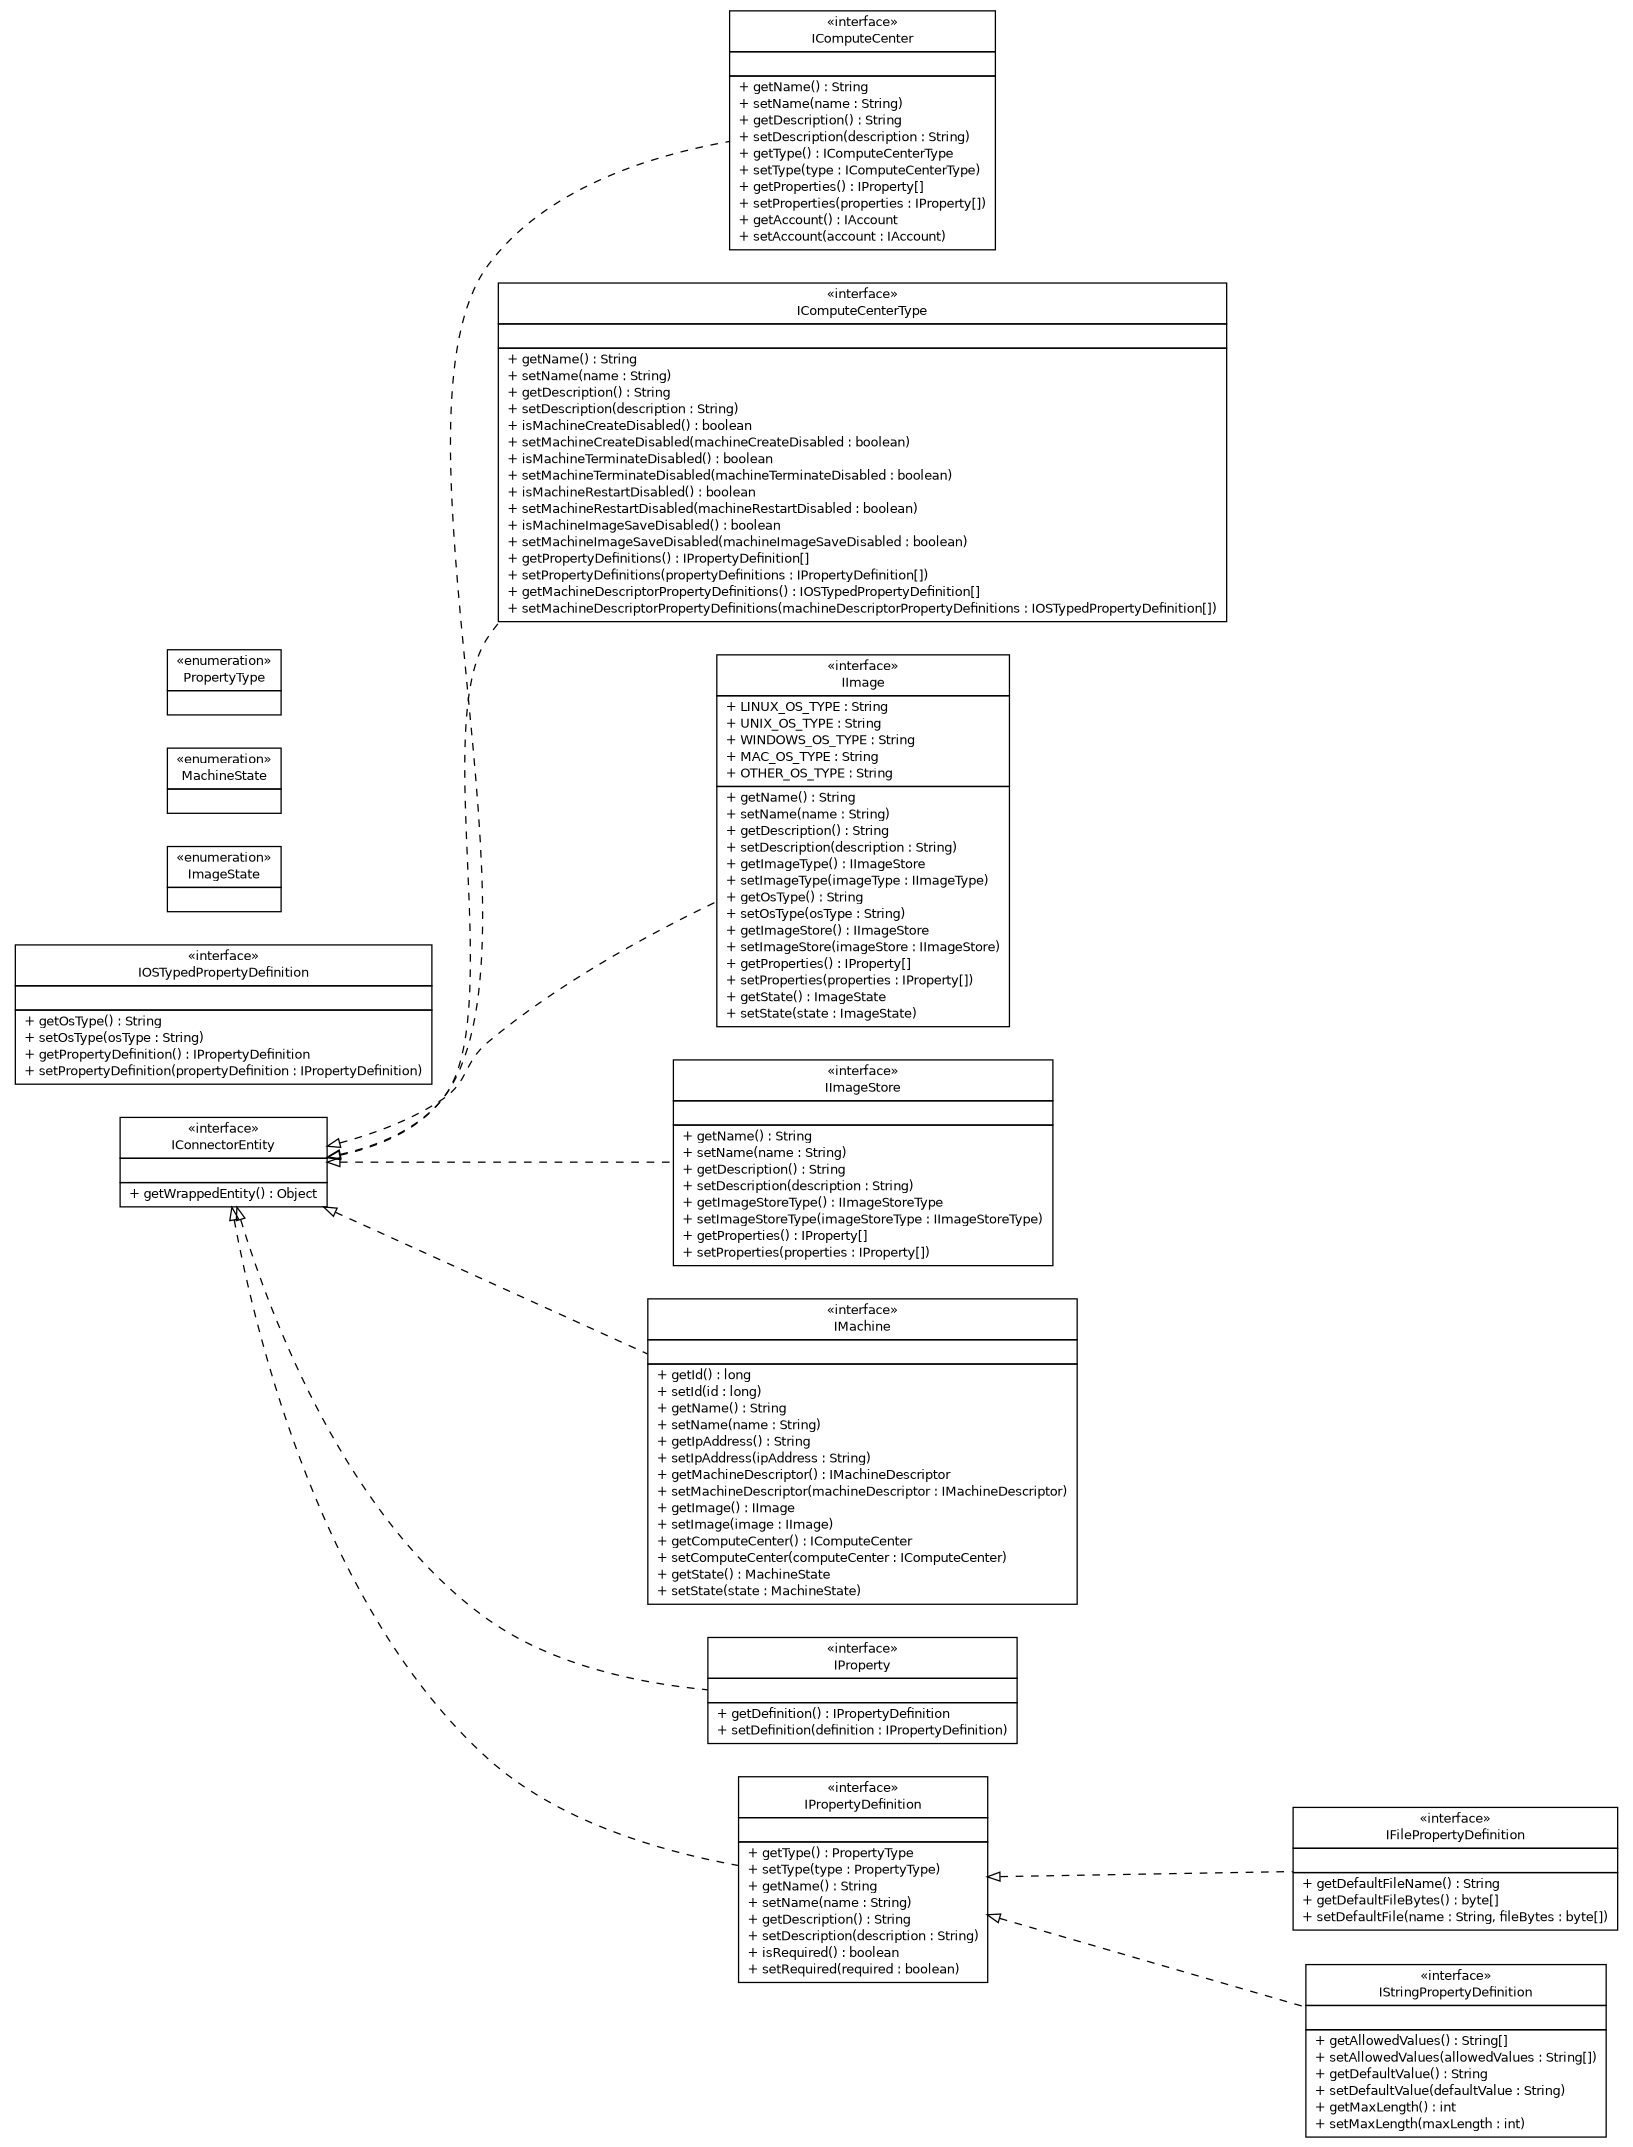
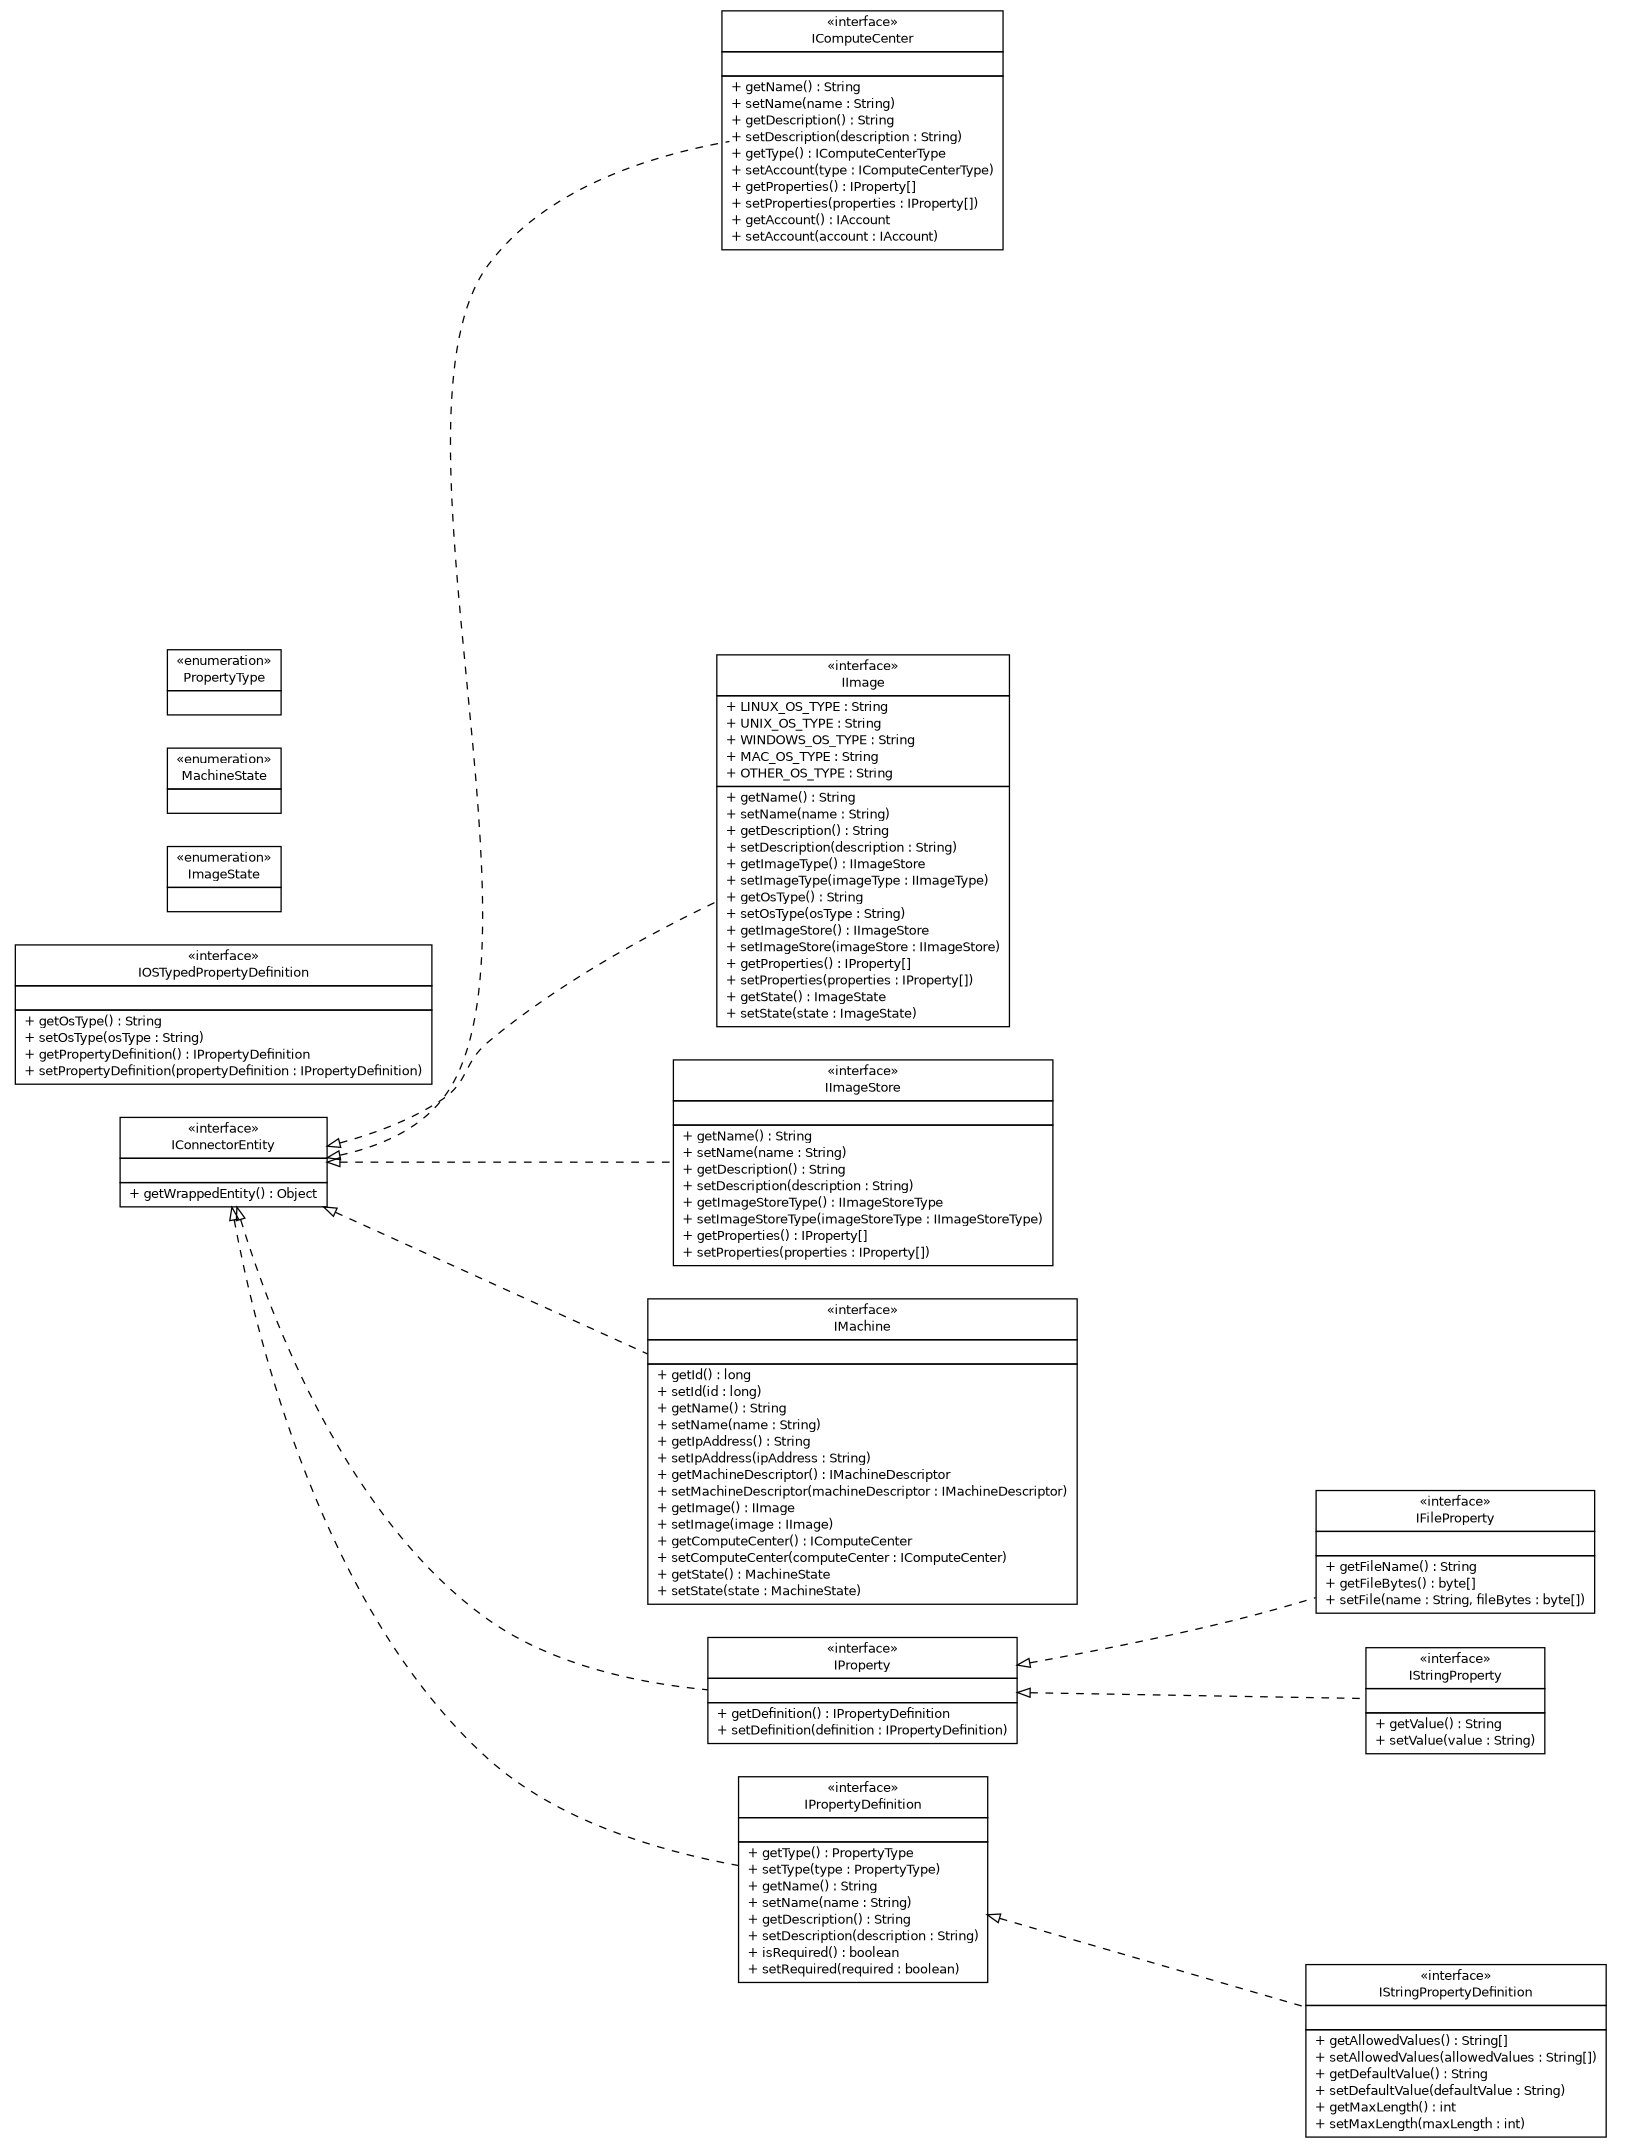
(860, 171) -> (862, 171)
(862, 452) -> none
none -> (1455, 1552)
none -> (1455, 1700)
(1455, 1869) -> none
